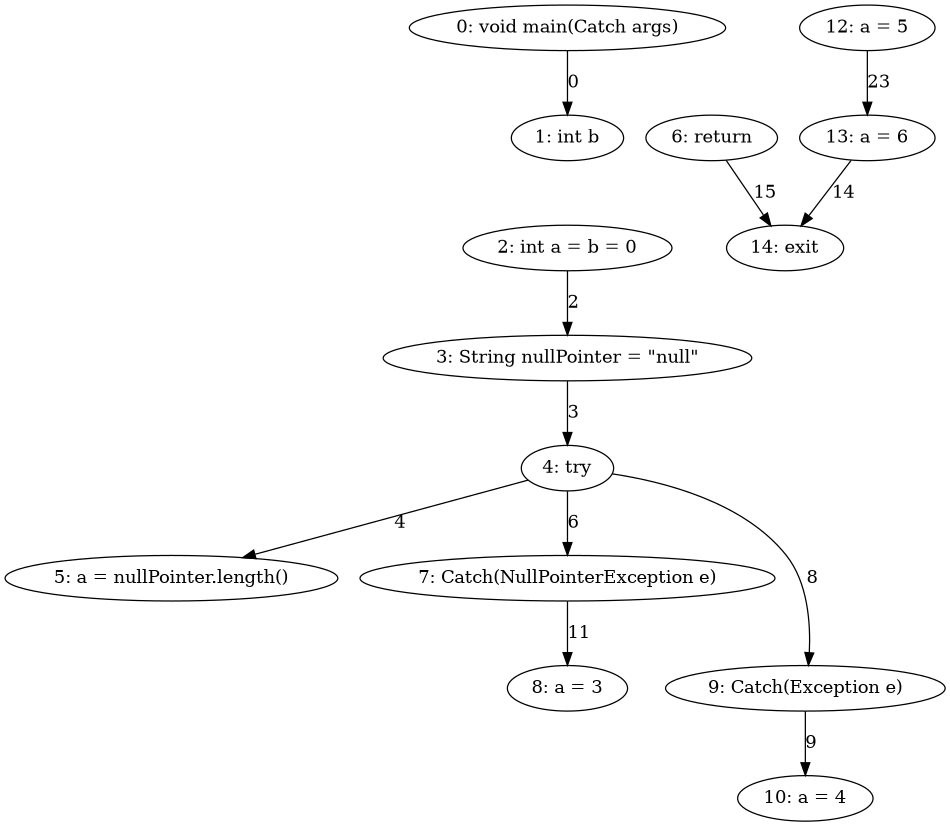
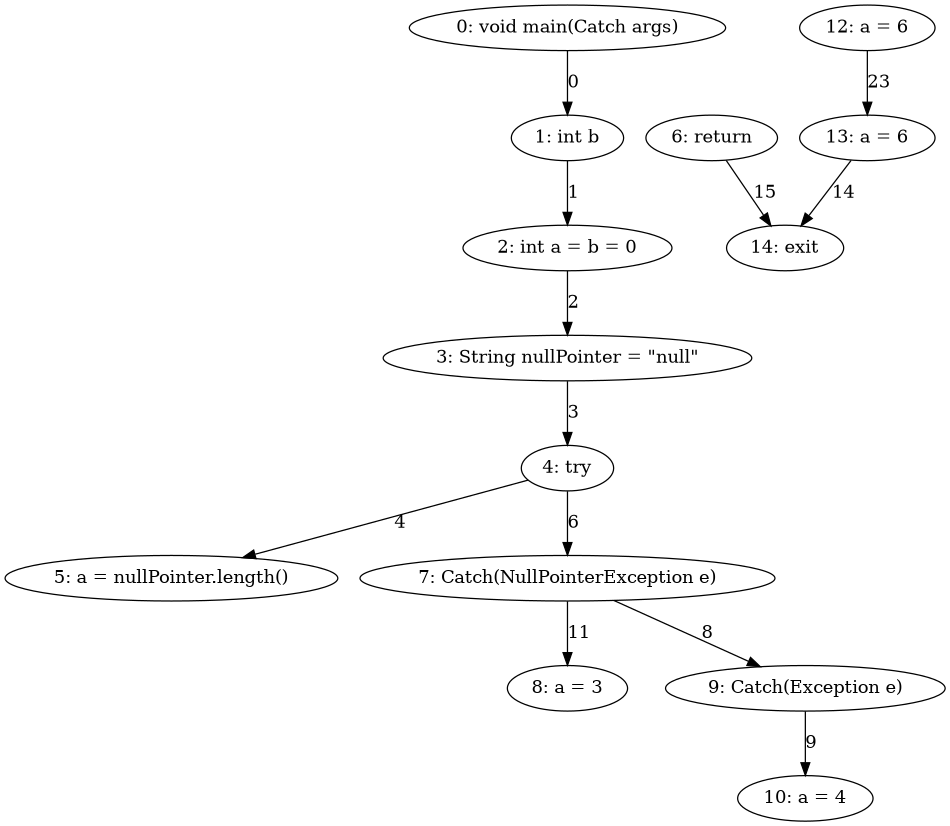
(867, 28) -> (867, 28)
none -> (567, 187)
(752, 524) -> (681, 631)
